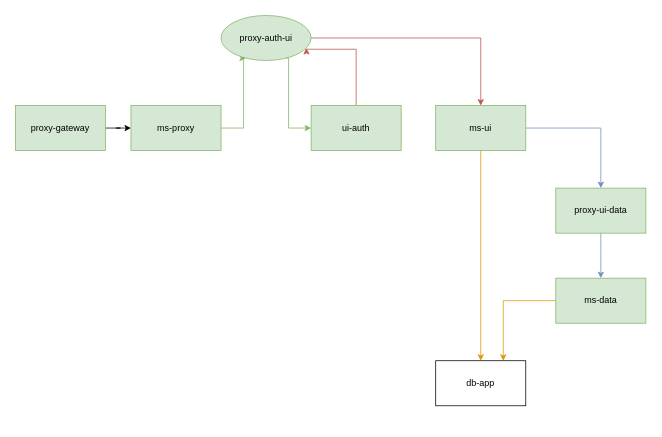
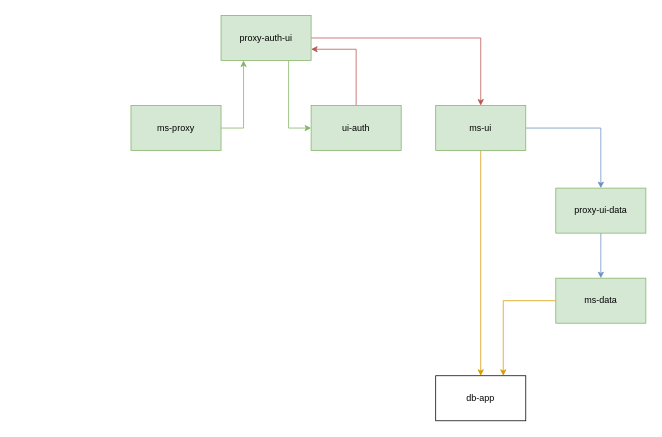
(266, 38) -> (266, 38)
(60, 128) -> none
(119, 128) -> none
(480, 383) -> (480, 398)
